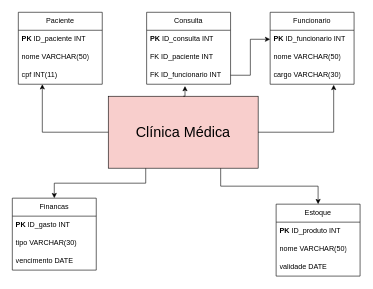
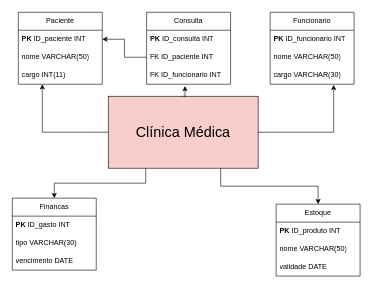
none -> (125, 48)
(251, 58) -> none
(43, 75) -> (47, 75)
